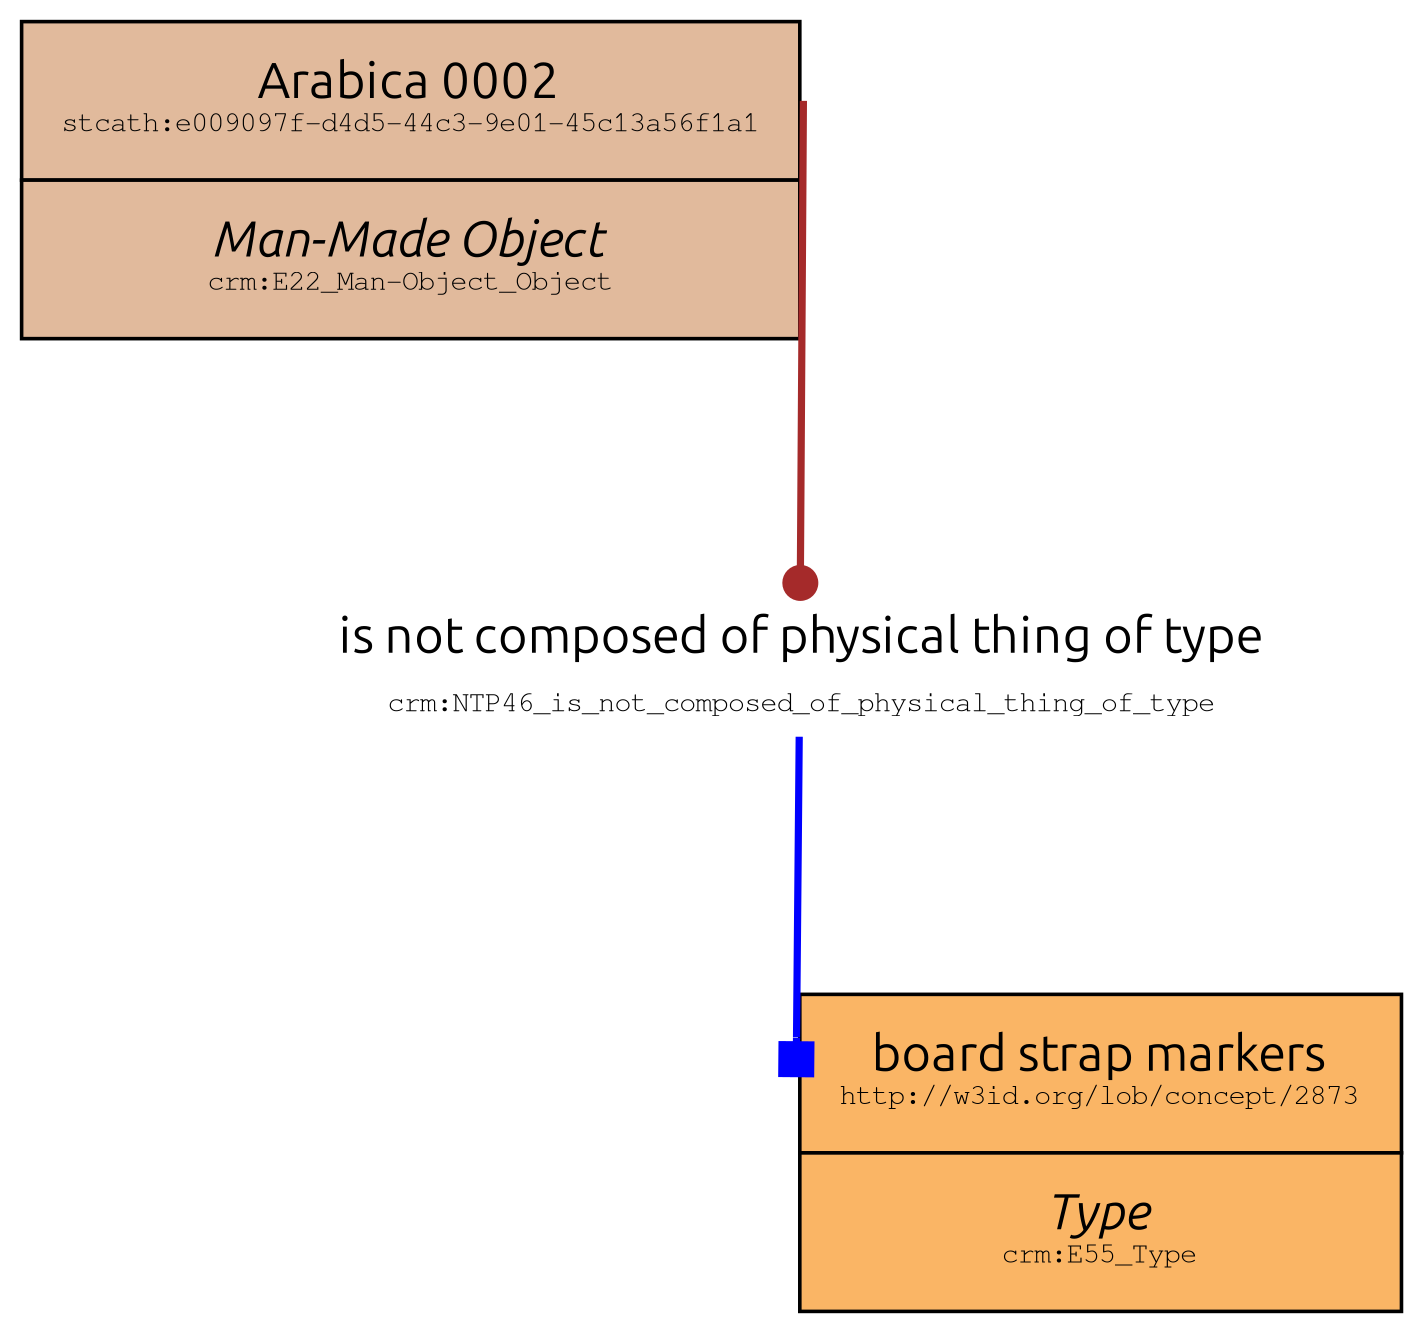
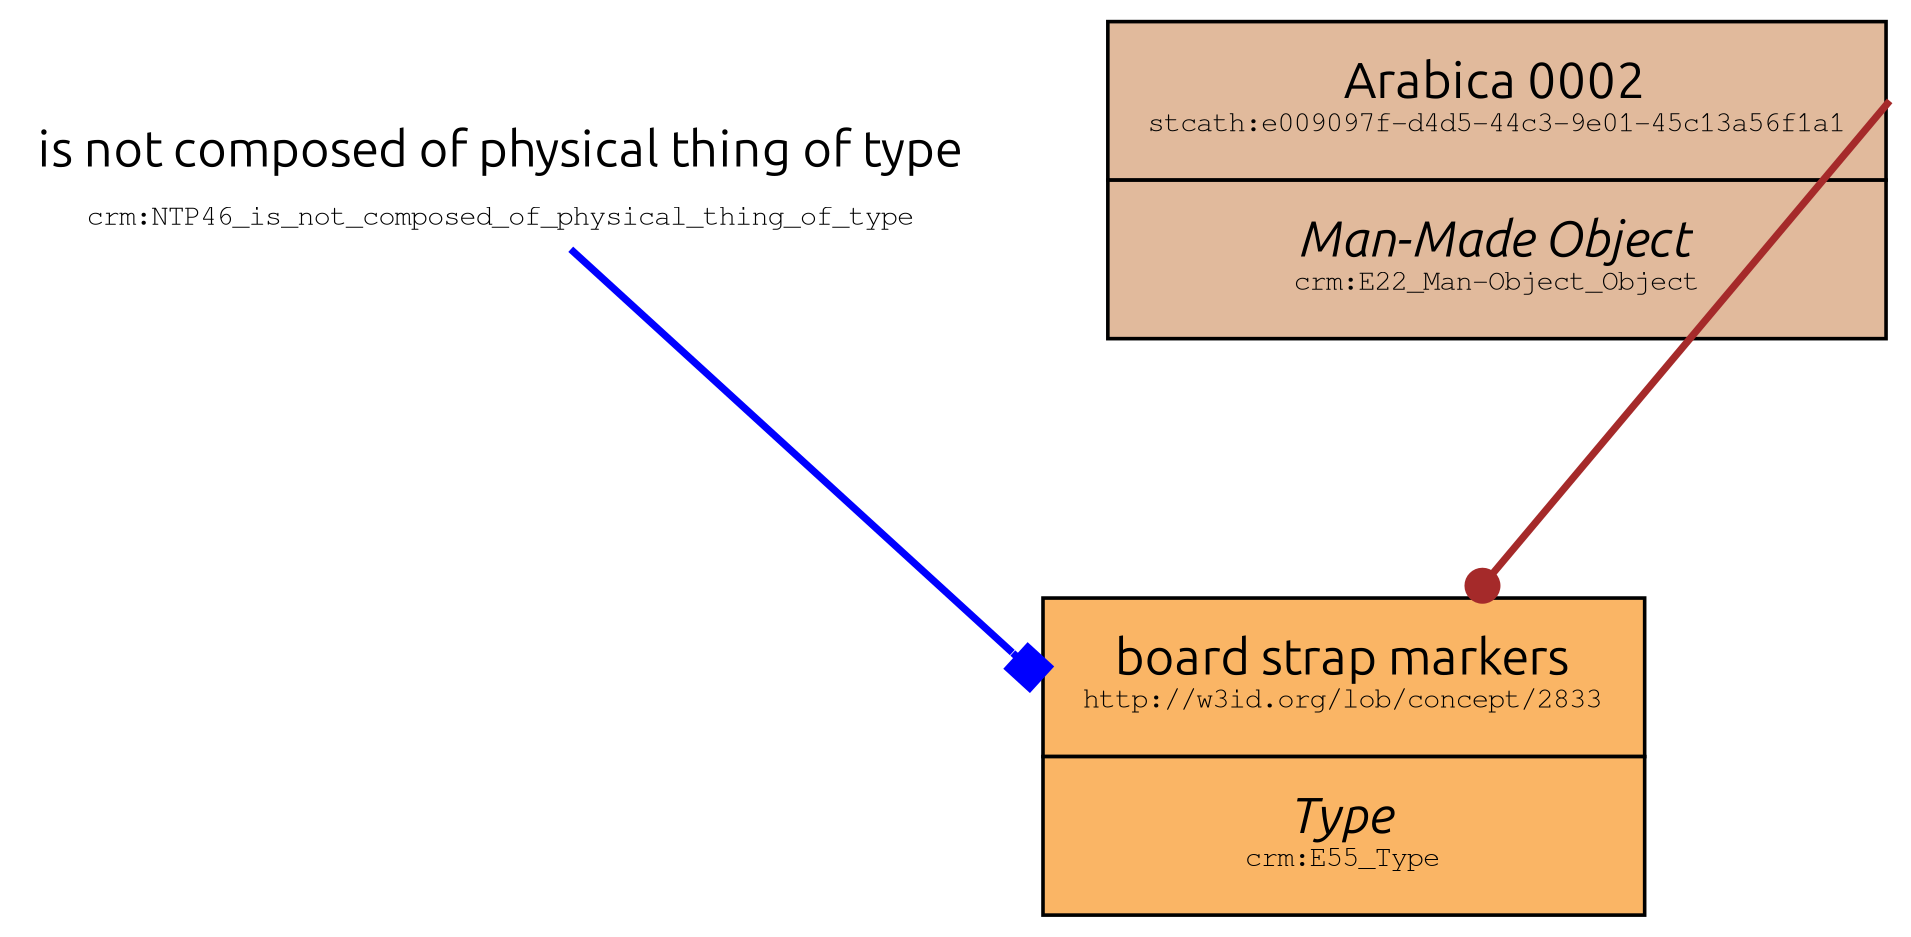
(802, 335) -> (1691, 337)
(1101, 1095) -> (1344, 699)
